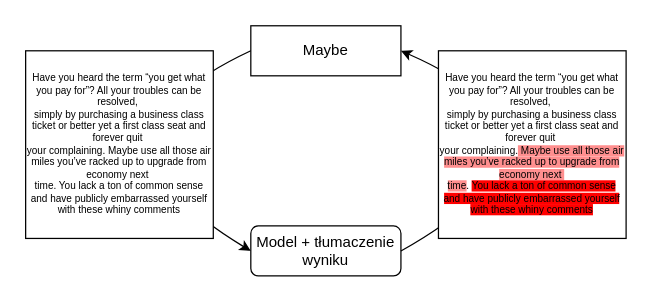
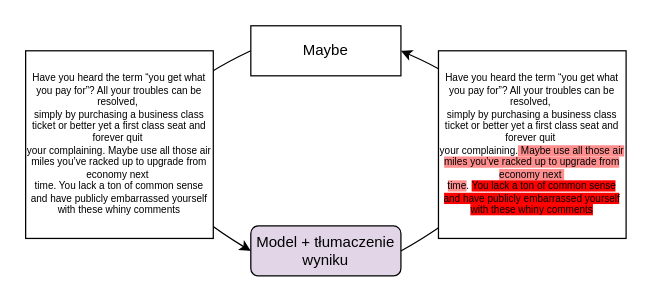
(326, 251) -> (326, 251)
